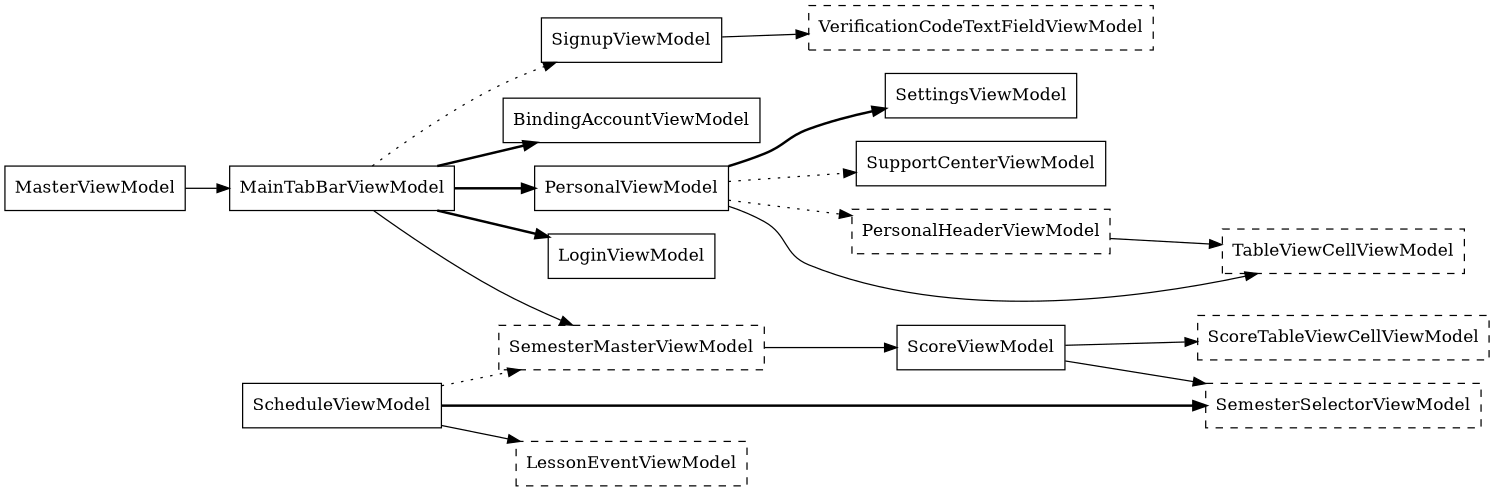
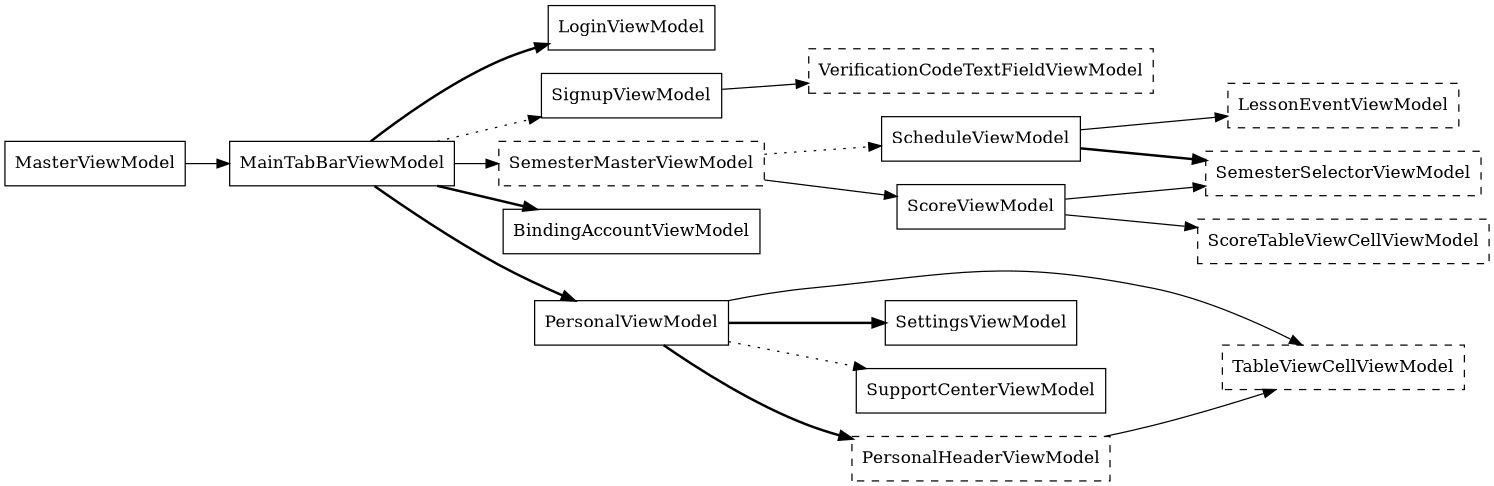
(784, 207) -> (748, 397)
(475, 379) -> (817, 151)
